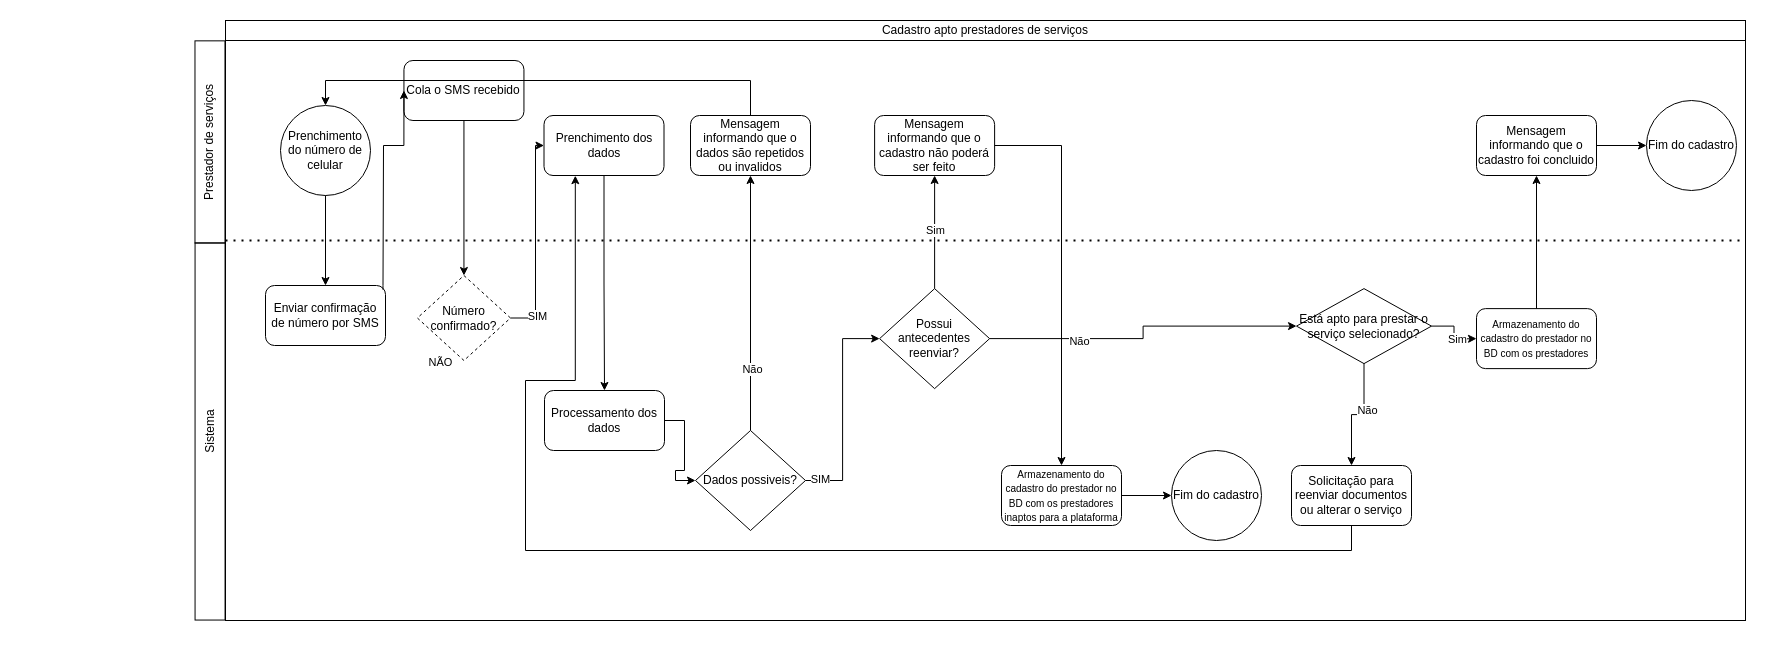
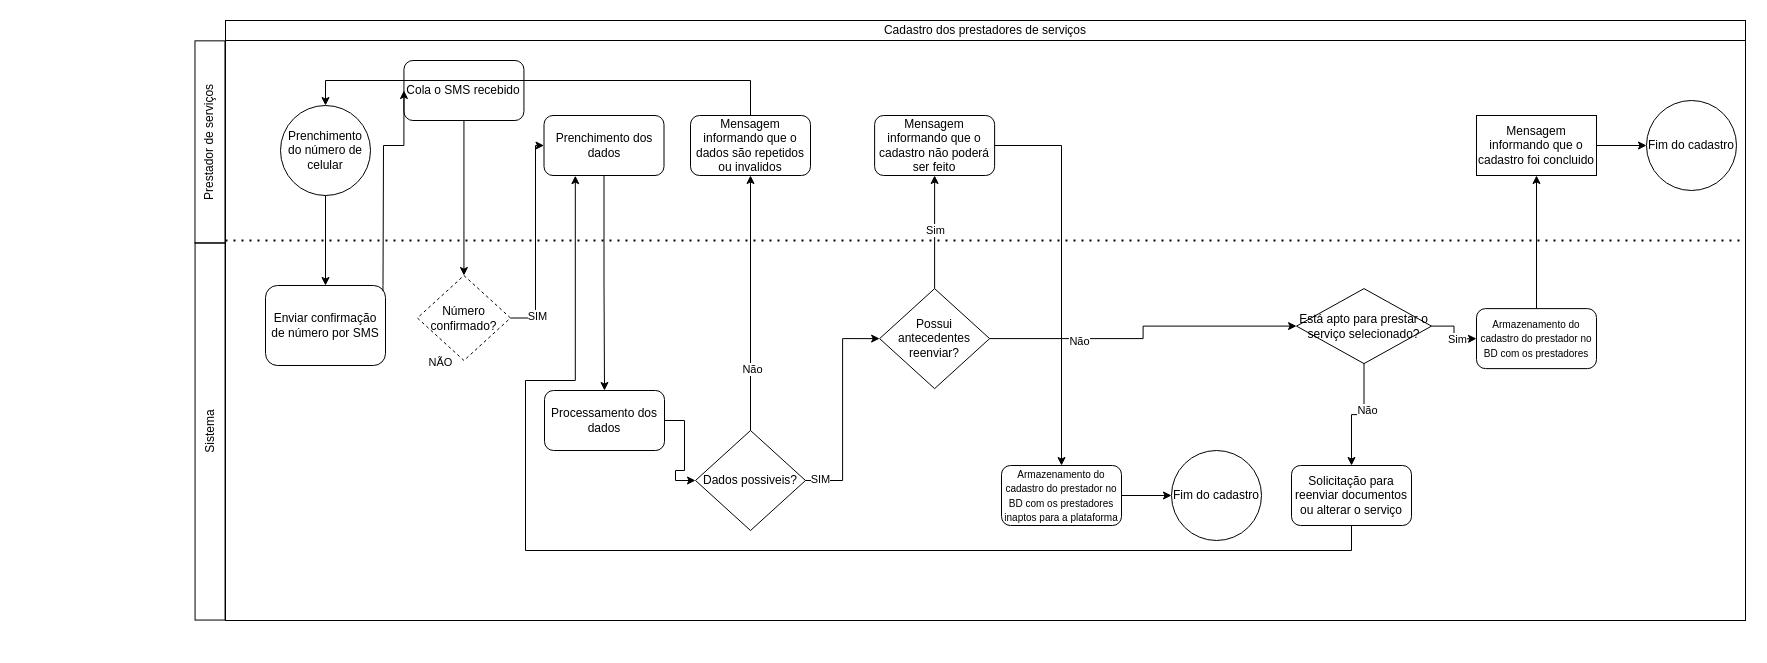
(986, 31) -> (986, 31)
(1537, 146) -> (1537, 146)
(326, 316) -> (326, 326)
